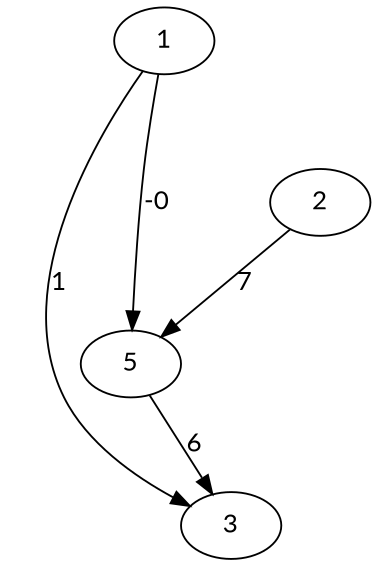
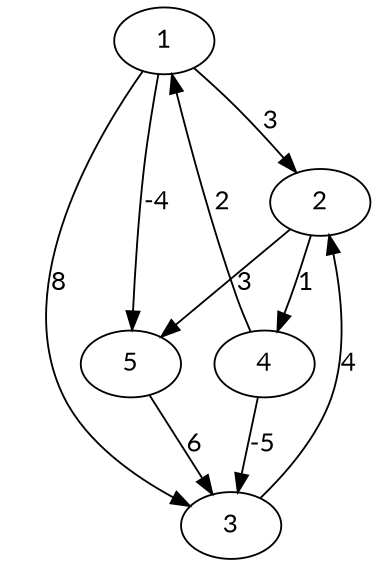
none -> (240, 111)
(157, 202) -> (157, 202)
(59, 283) -> (59, 283)
(245, 283) -> (245, 283)
none -> (265, 364)
none -> (334, 387)
